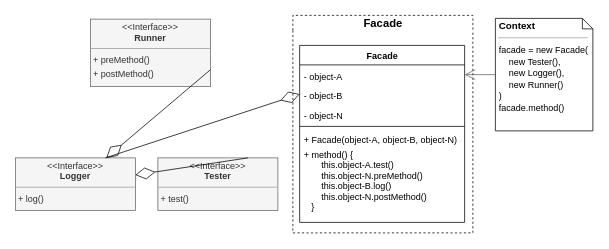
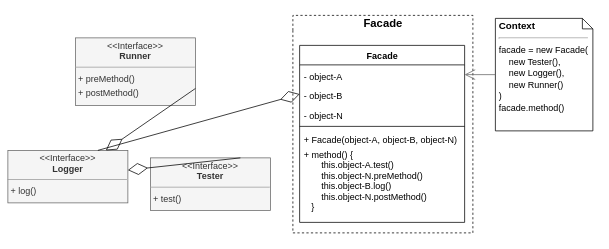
(150, 53) -> (135, 72)
(75, 184) -> (68, 177)
(218, 184) -> (210, 184)
